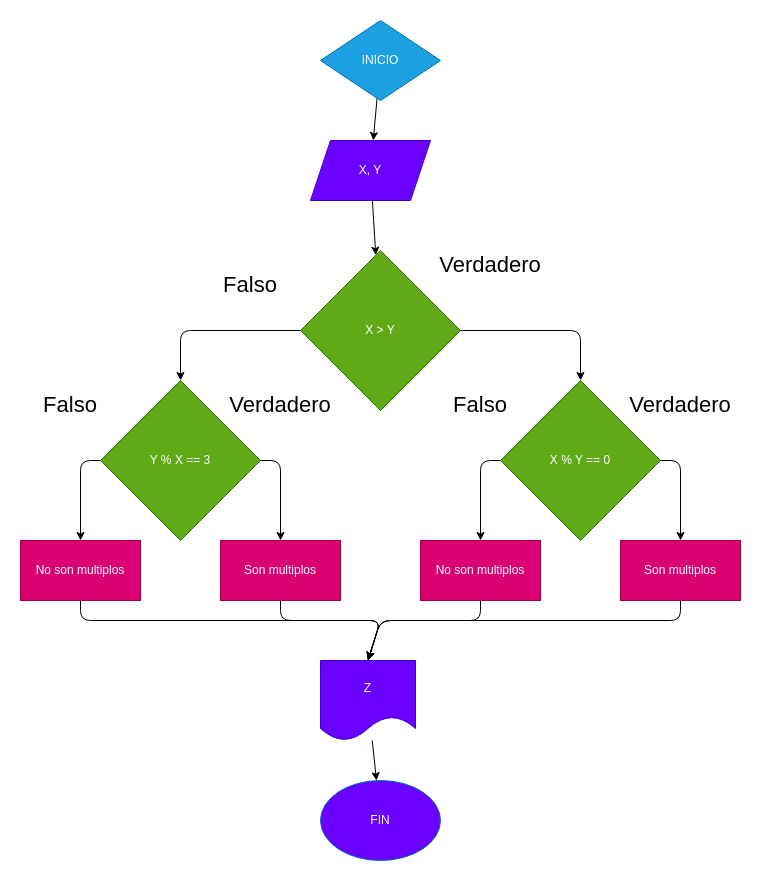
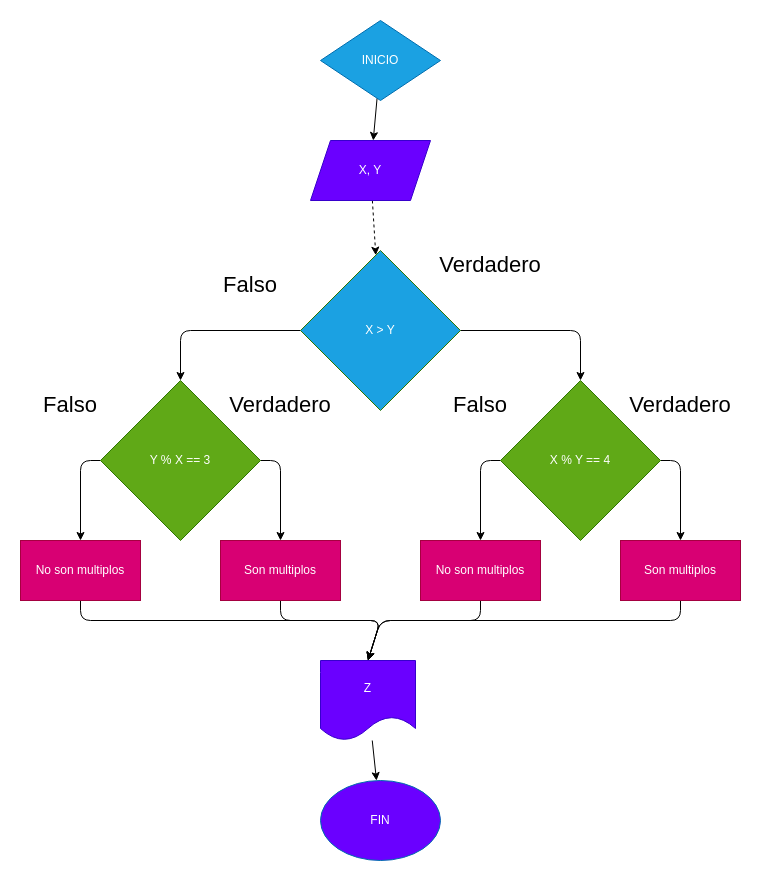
(374, 225) -> (374, 225)
(381, 331) -> (381, 331)
(581, 461) -> (581, 461)
